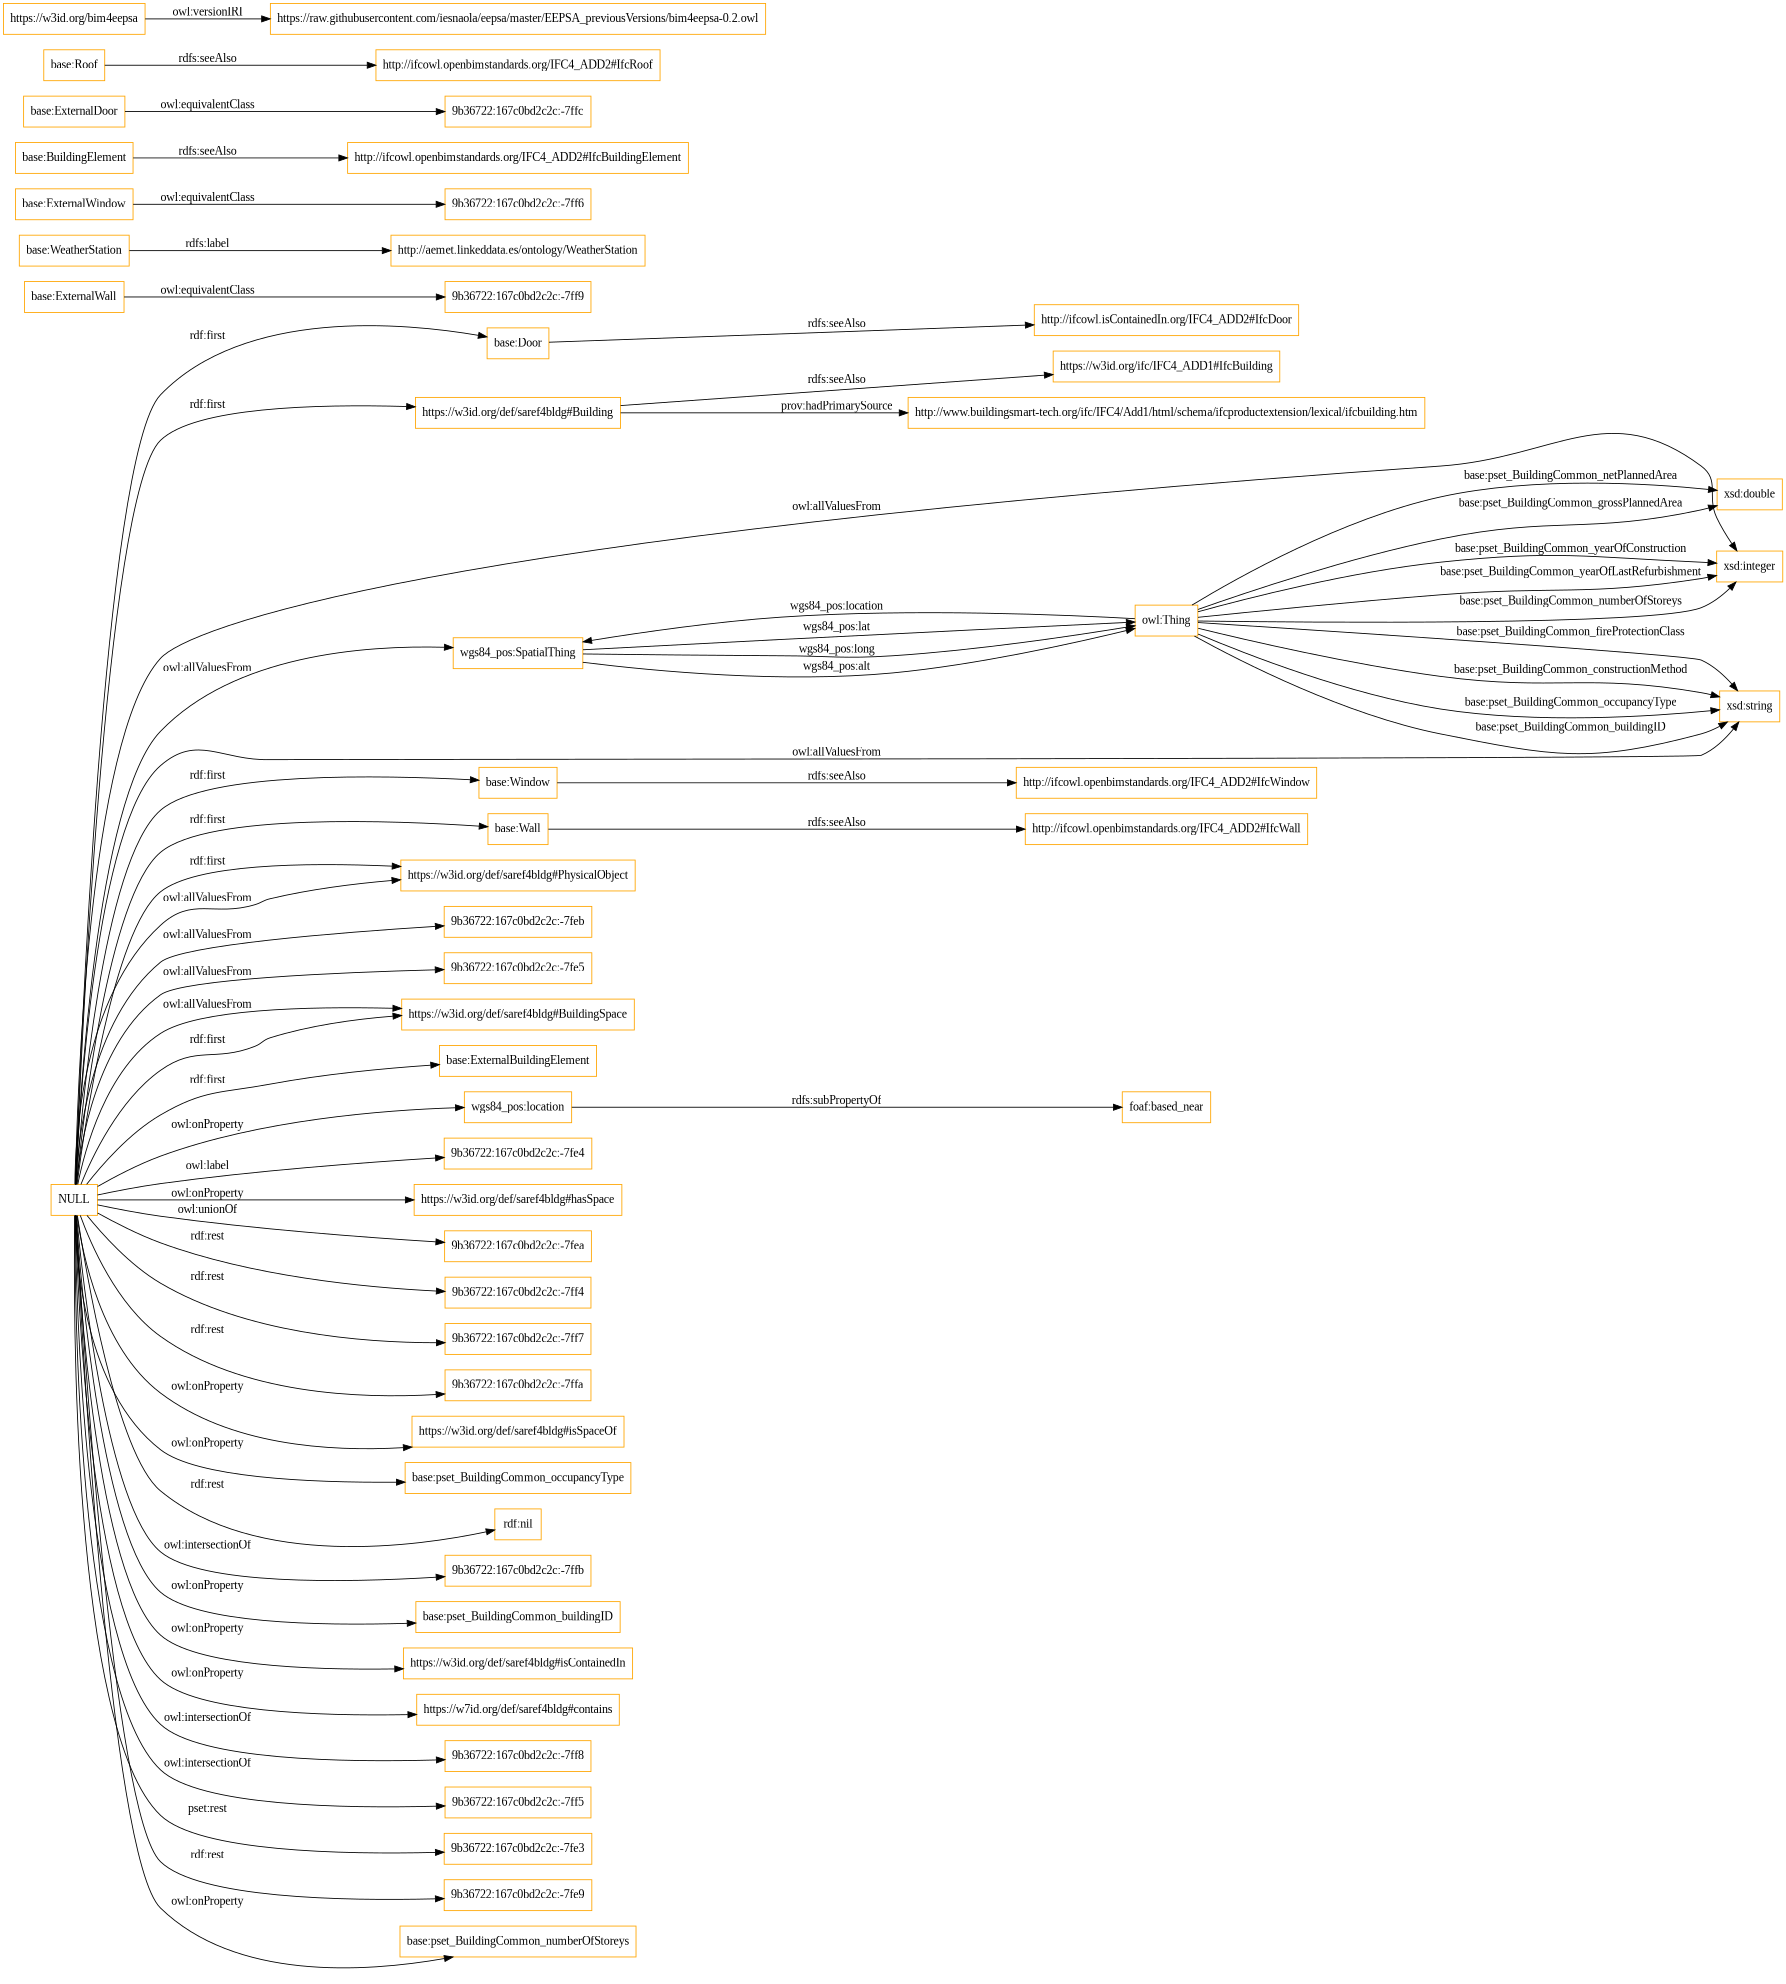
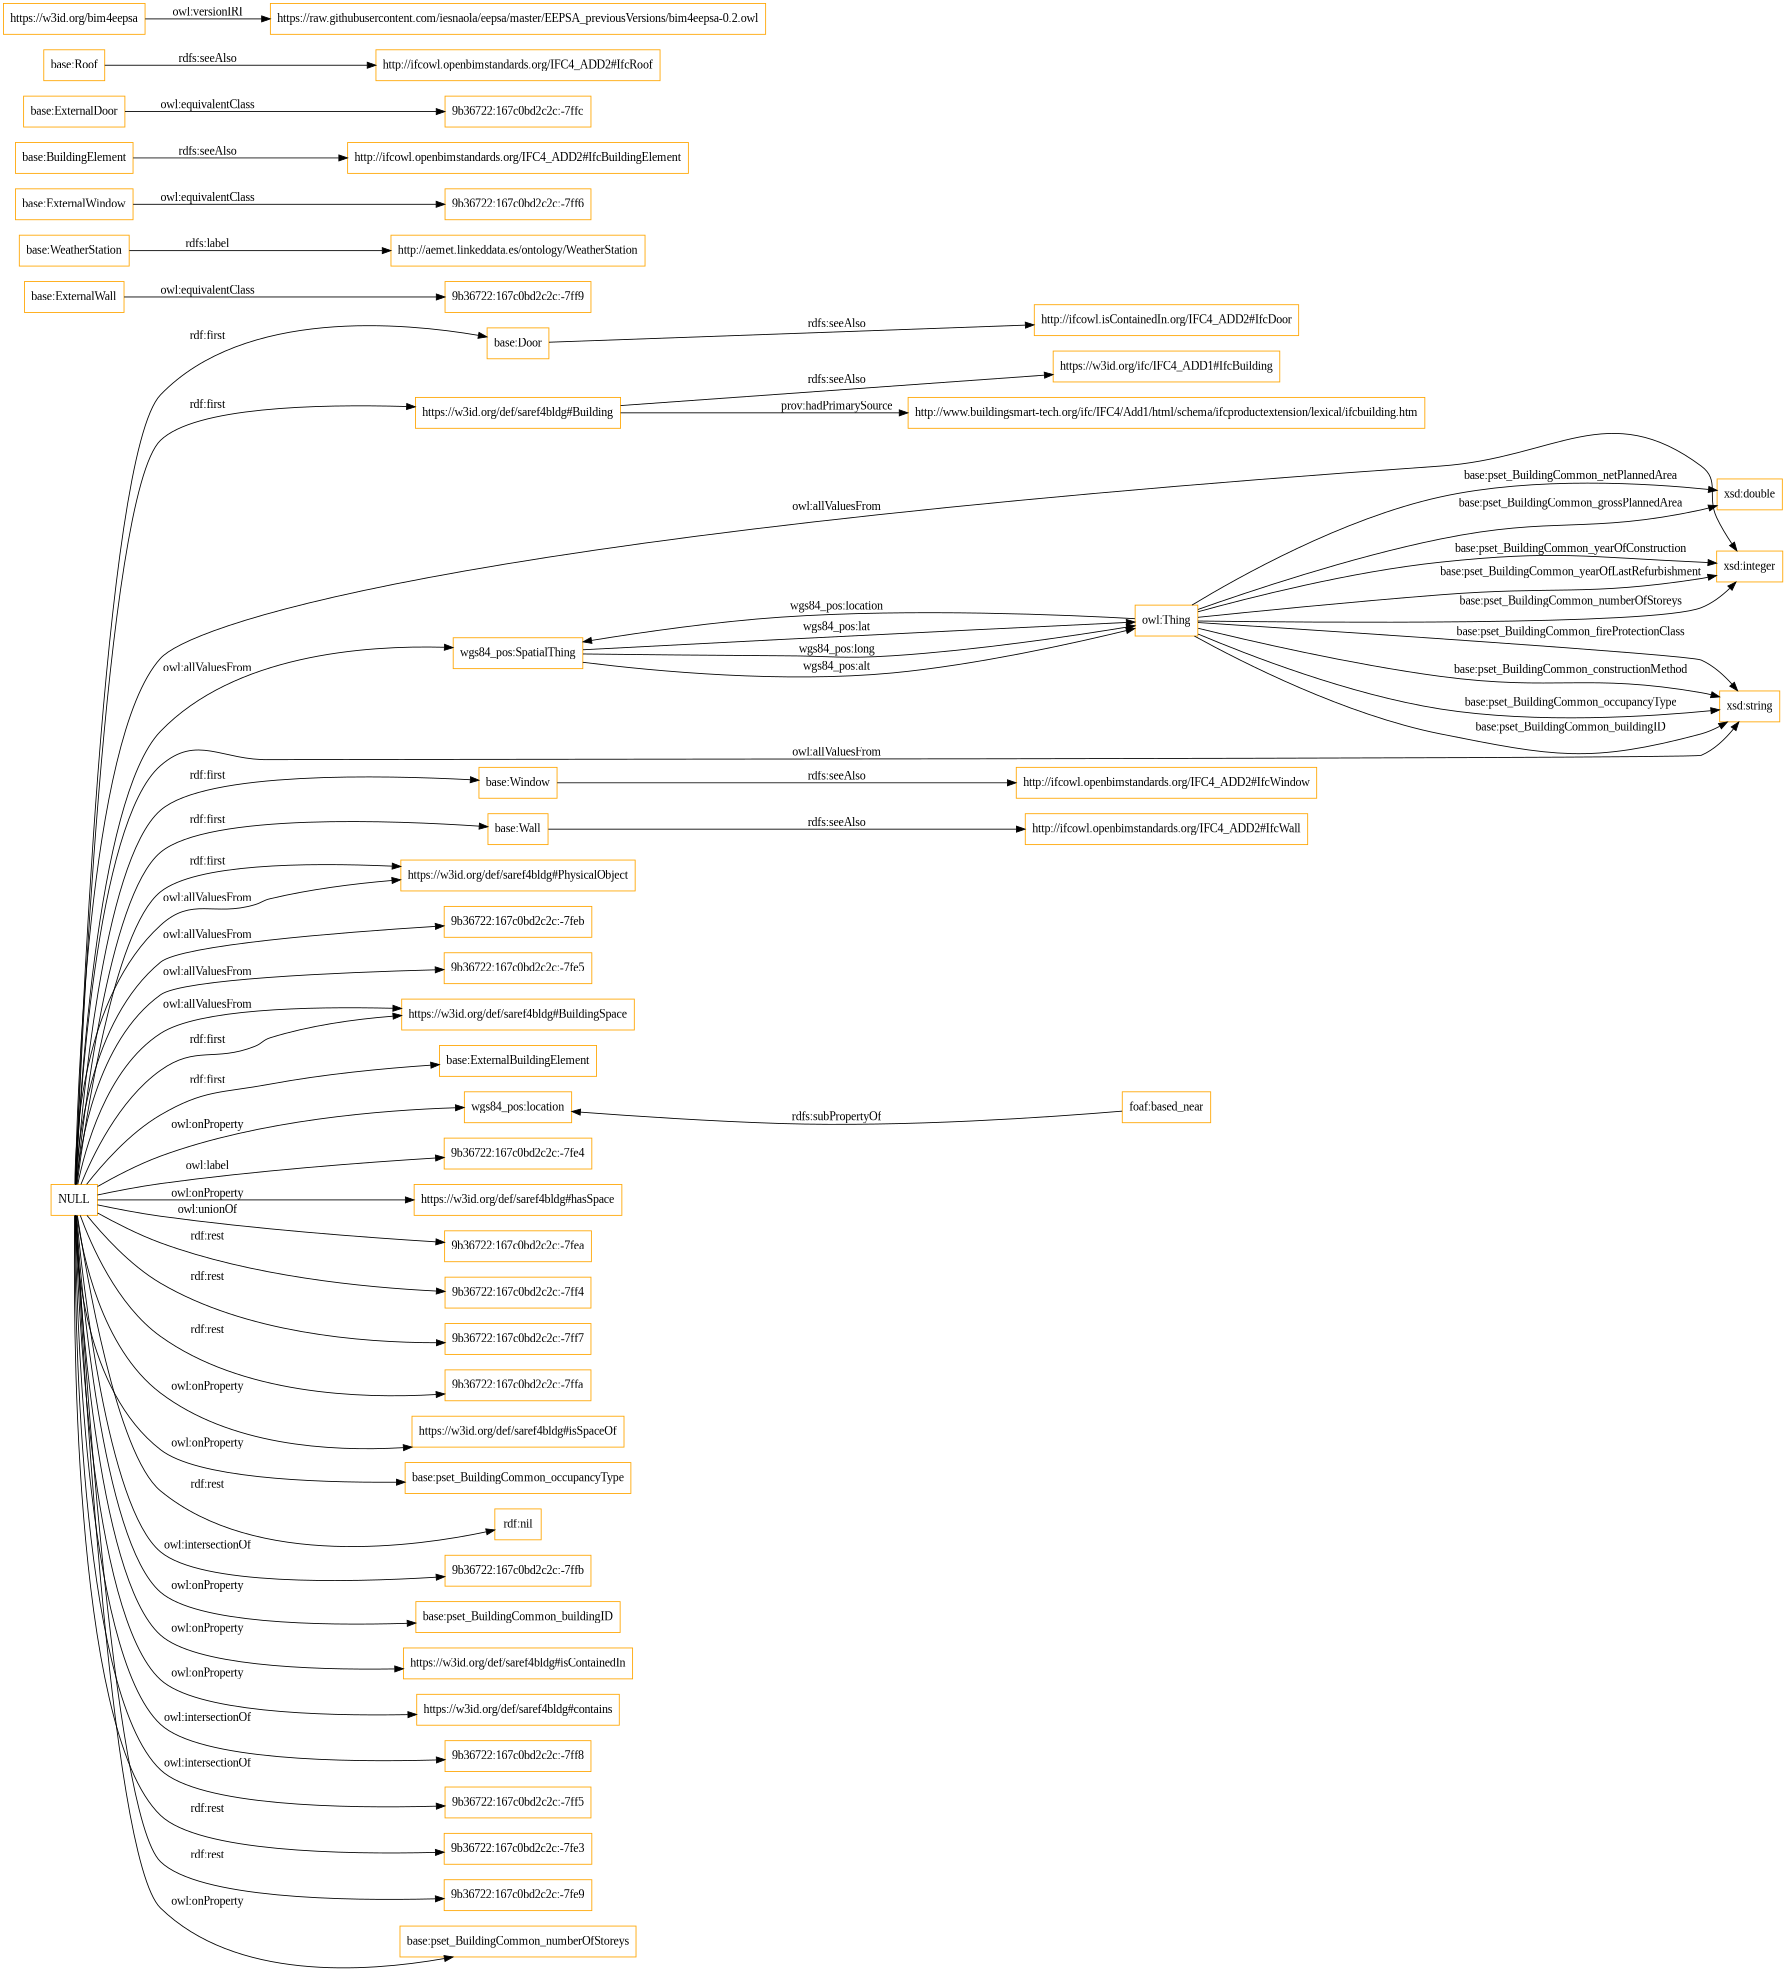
(843, 1107) -> (851, 1124)
(518, 1710) -> (518, 1710)
(208, 1809) -> (208, 1809)
